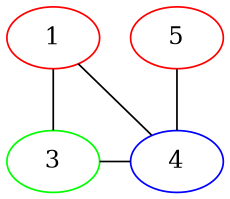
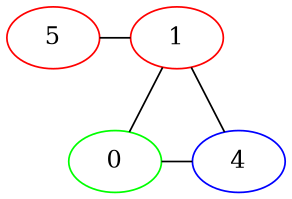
(177, 100) -> (115, 38)
(53, 161) -> (115, 161)
